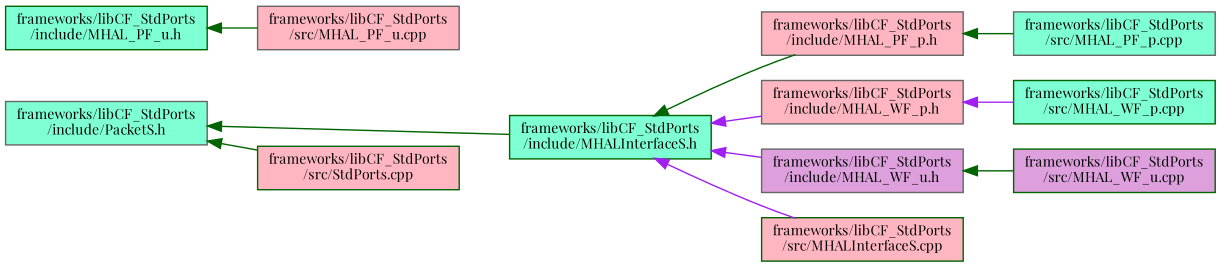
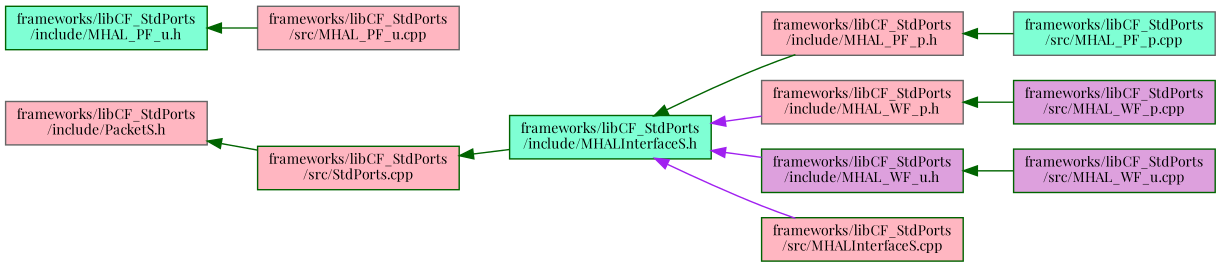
(996, 102) -> (996, 102)
(1114, 102) -> (1114, 102)
(106, 123) -> (106, 123)
(366, 130) -> (492, 152)
(862, 171) -> (862, 171)
